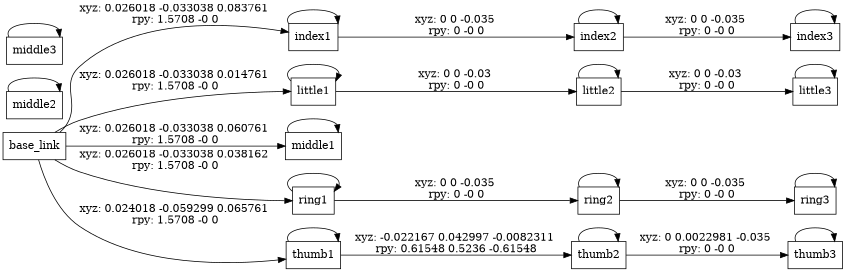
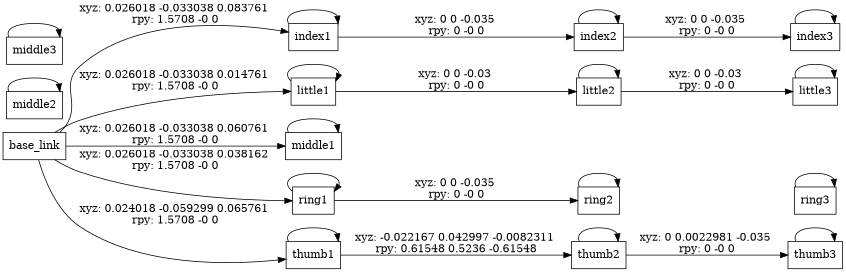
(703, 201) -> none
